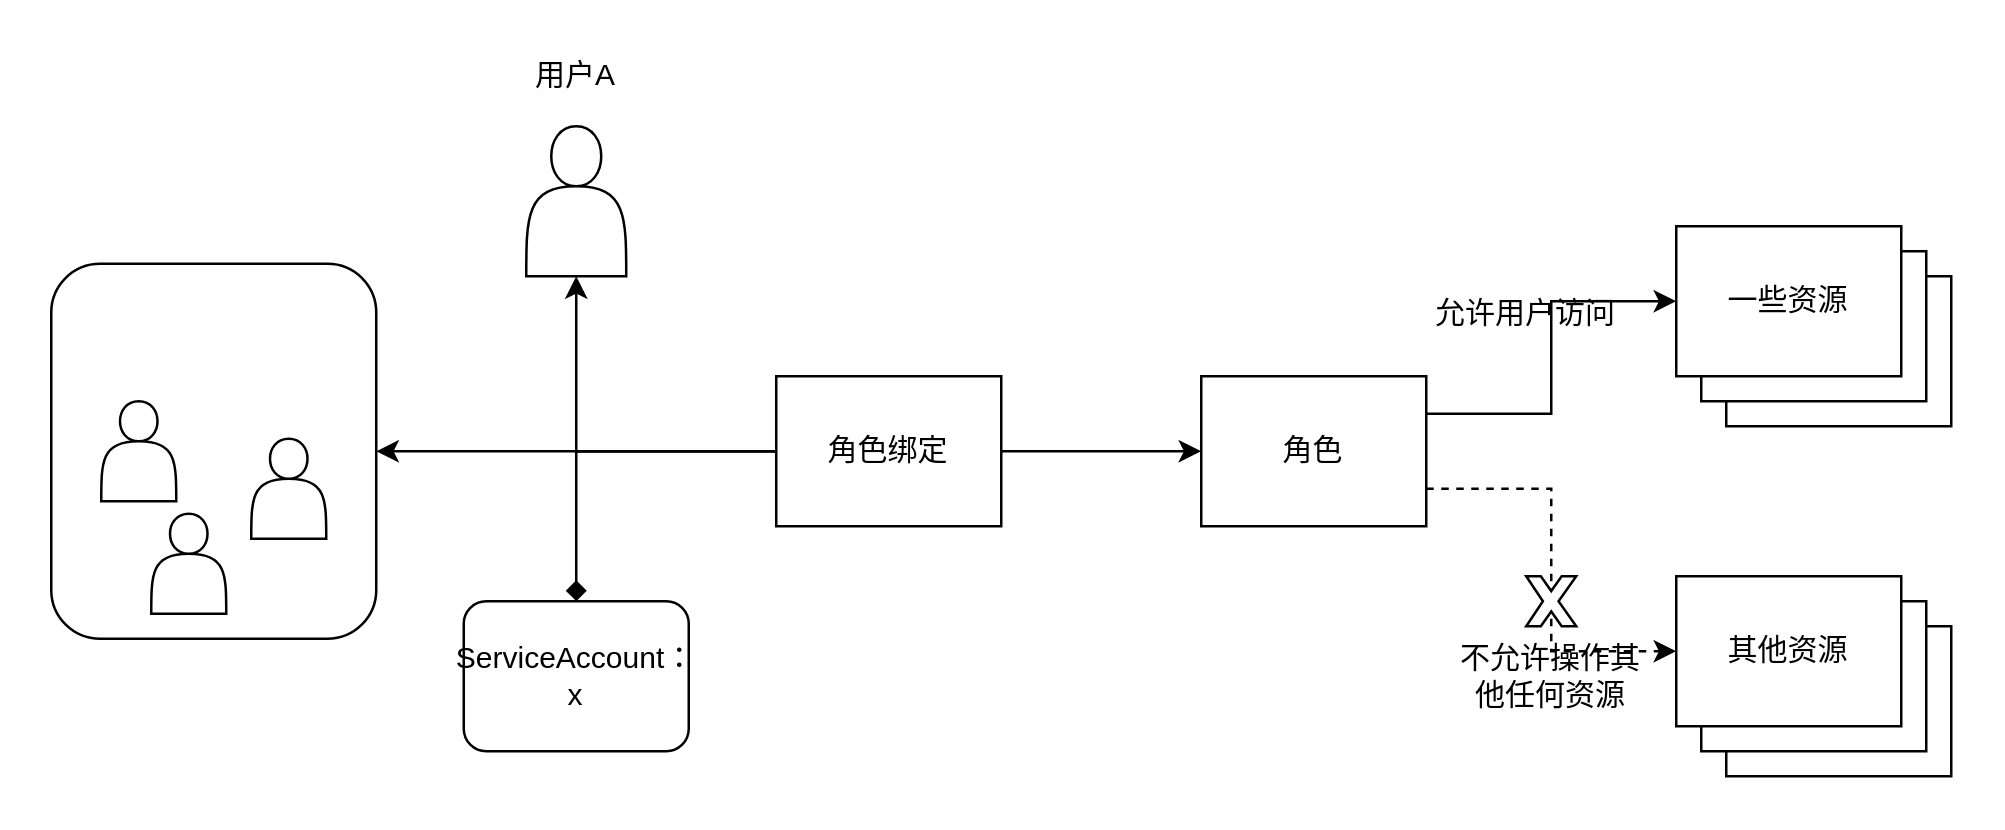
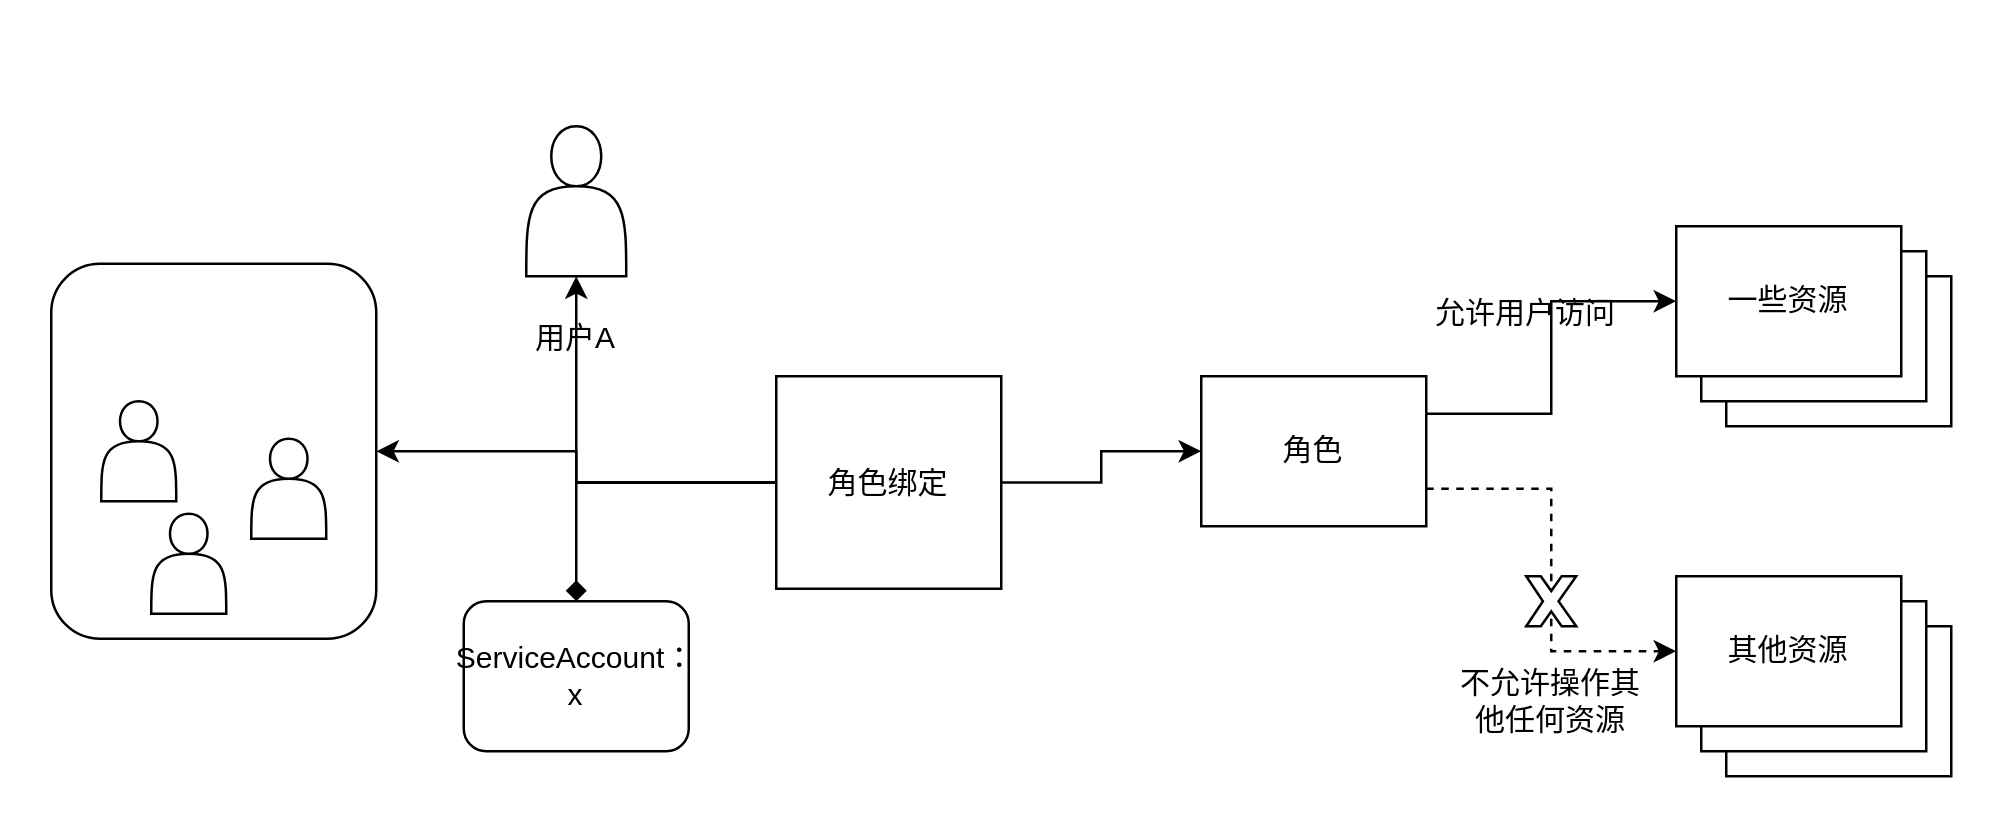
(576, 76) -> (576, 339)
(889, 451) -> (889, 483)
(1551, 676) -> (1551, 701)
